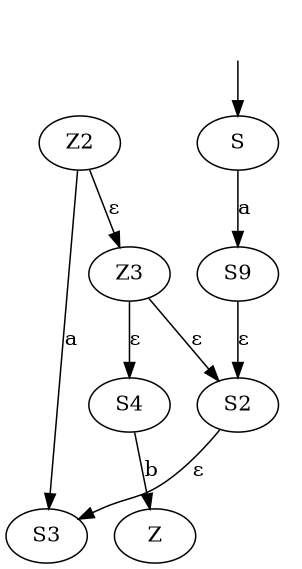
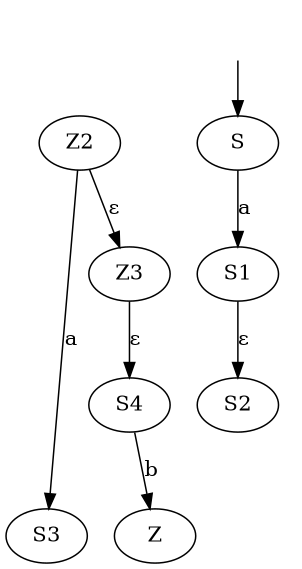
(238, 274) -> (238, 274)
(179, 334) -> none
(164, 483) -> none
